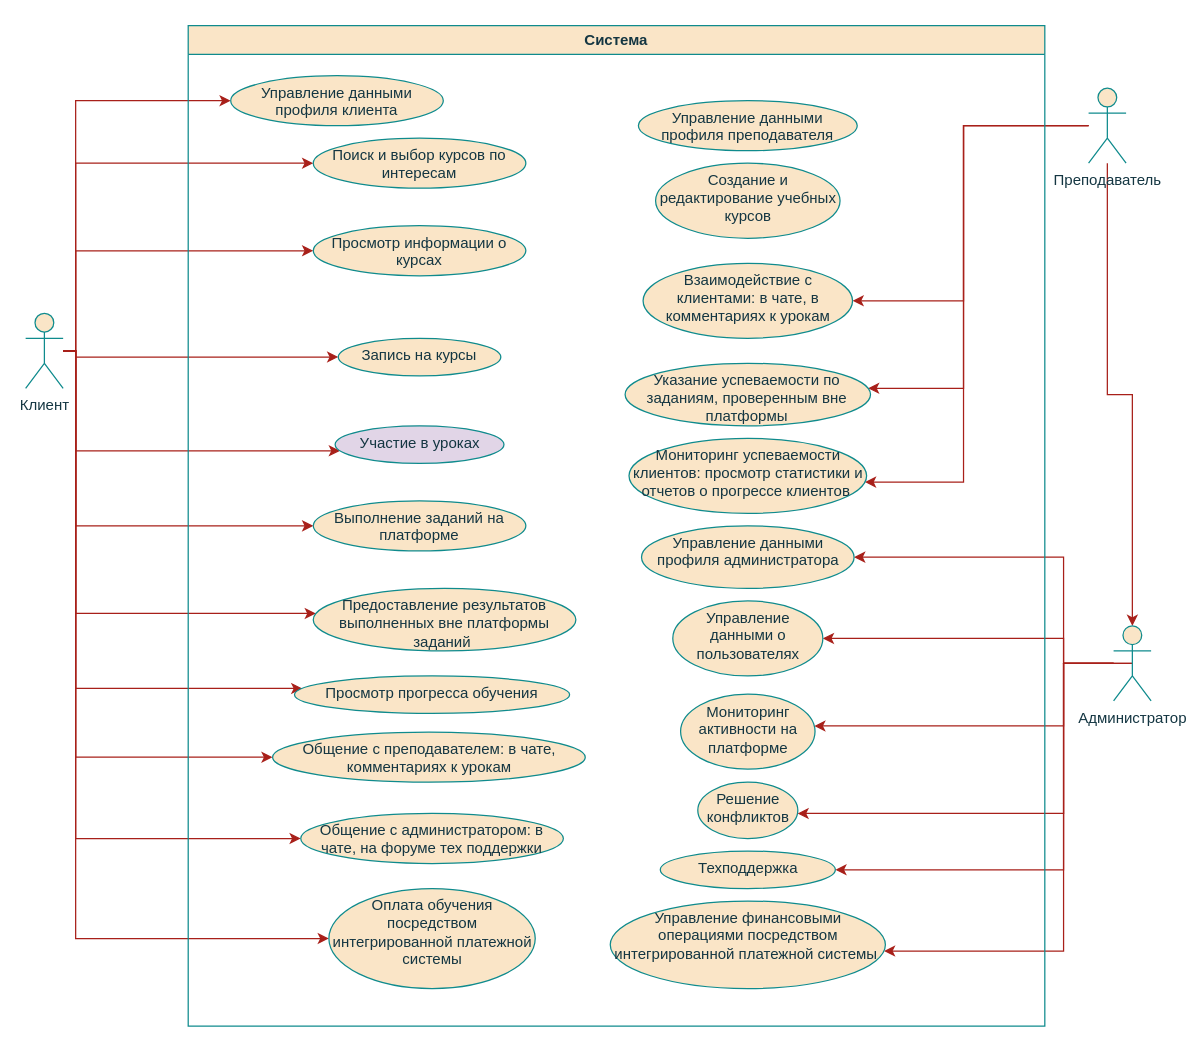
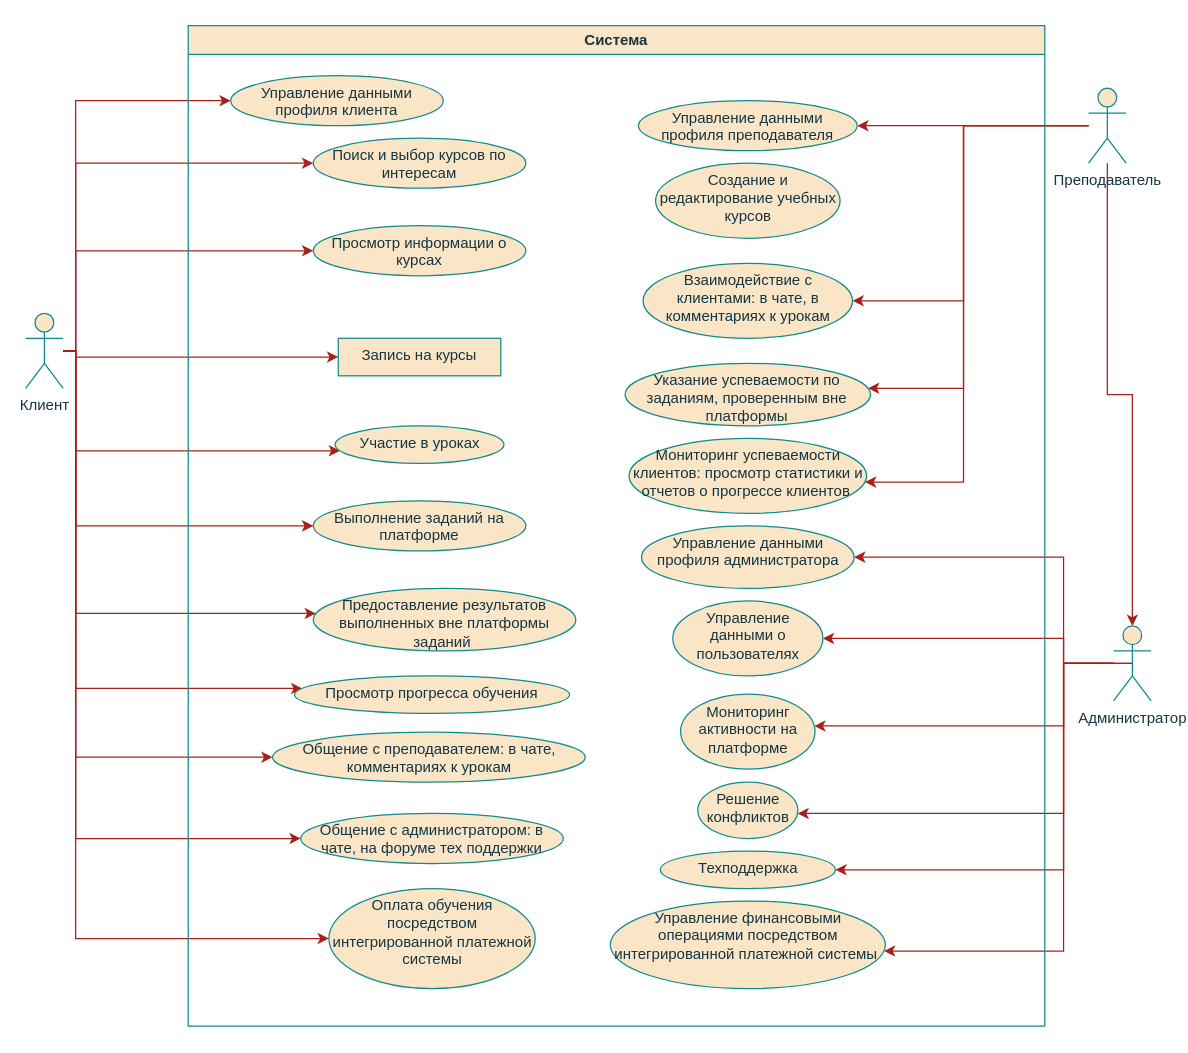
none -> (913, 126)
(419, 357) -> (419, 357)
(419, 444) -> (419, 444)
